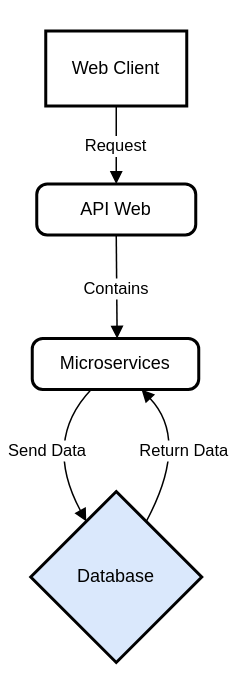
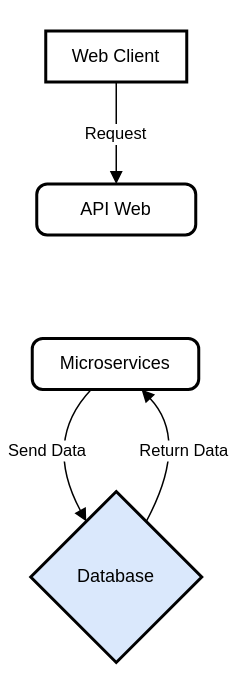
(116, 68) -> (116, 56)
(117, 281) -> none
